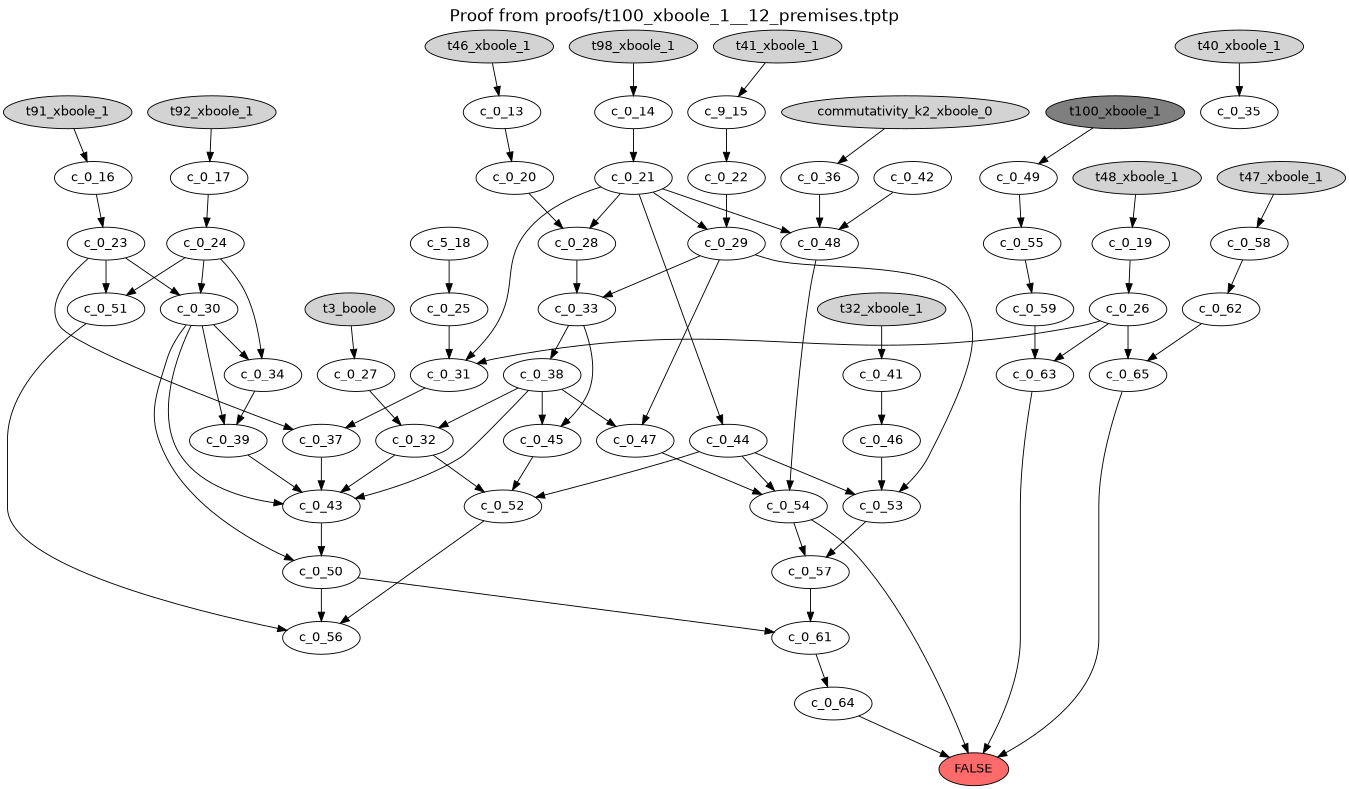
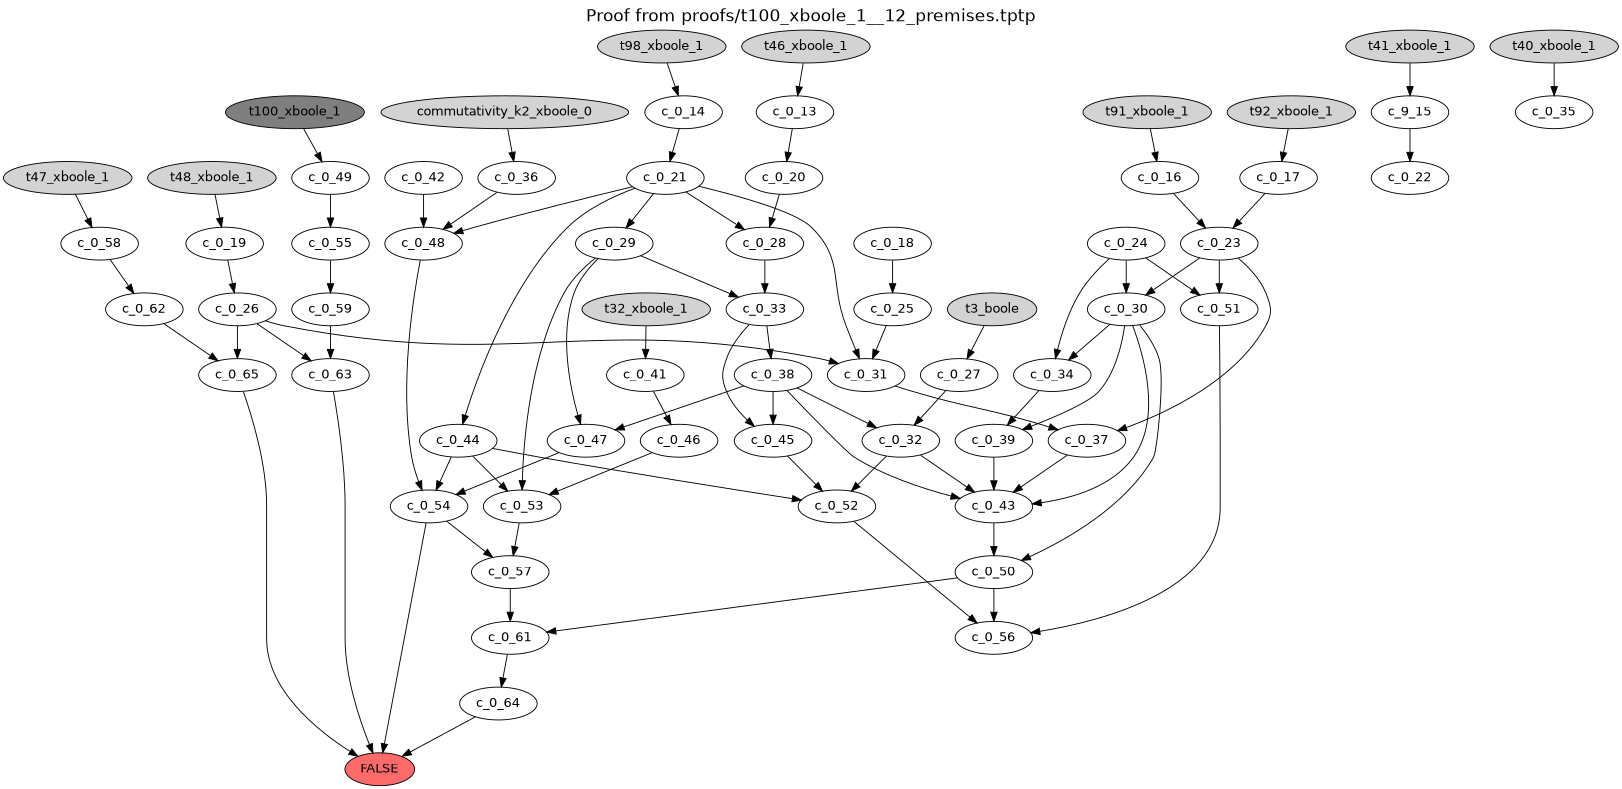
(727, 205) -> none
(208, 206) -> (1252, 207)
(449, 244) -> (893, 244)
